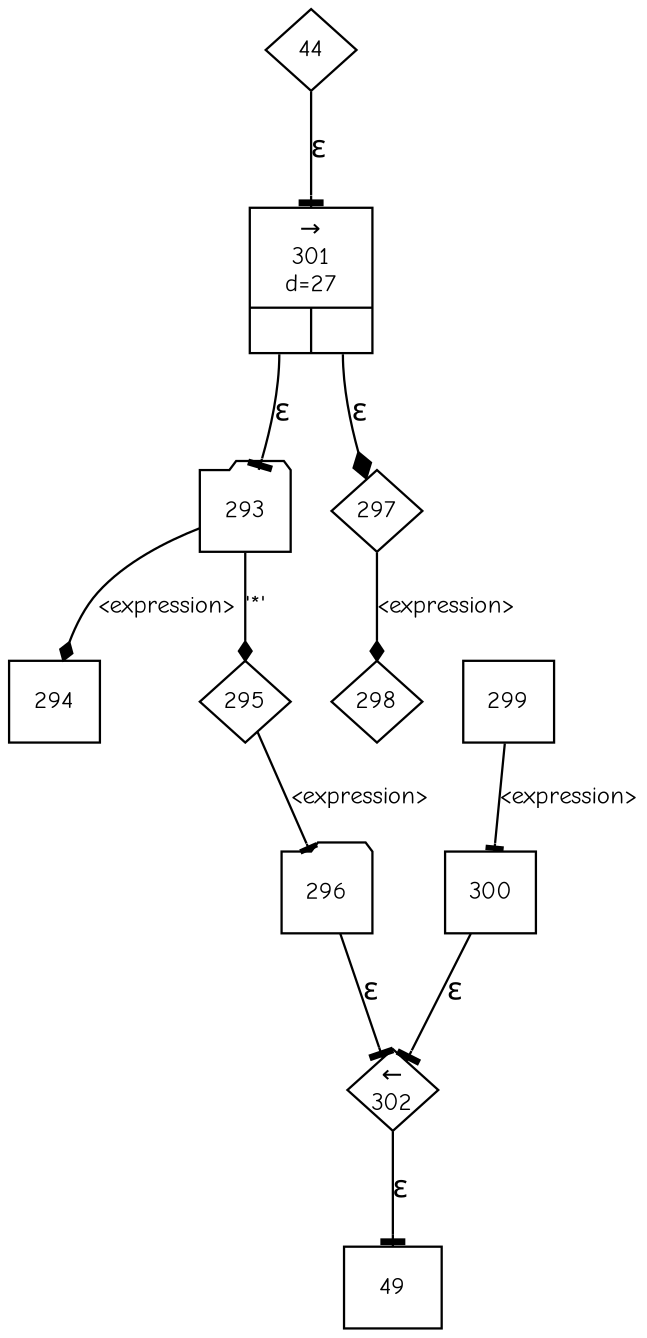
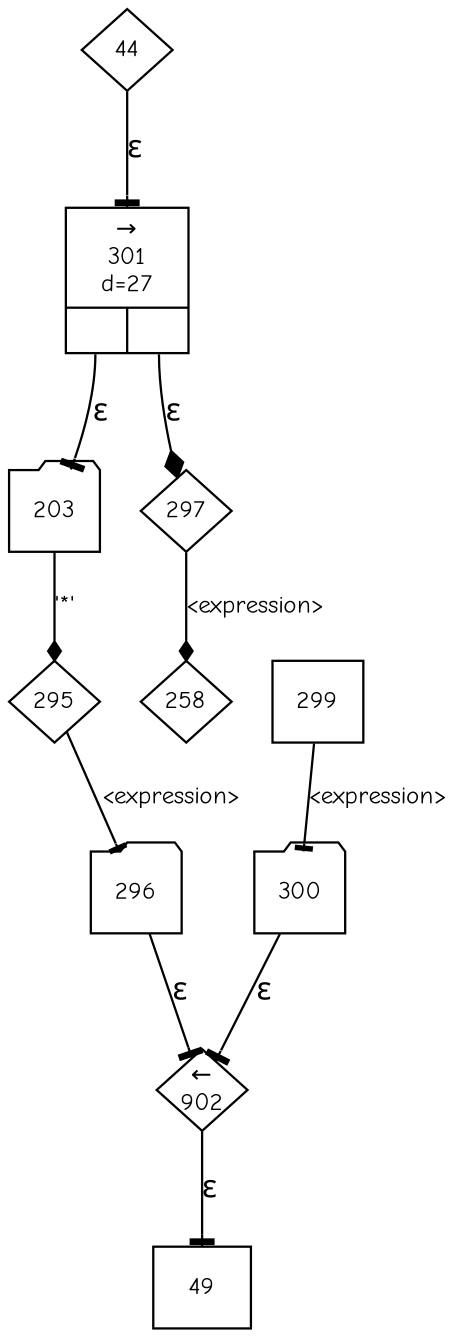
(245, 511) -> (54, 511)
(54, 702) -> none
(377, 702) -> (186, 702)
(491, 892) -> (300, 892)
(393, 1090) -> (202, 1090)
